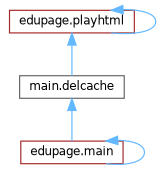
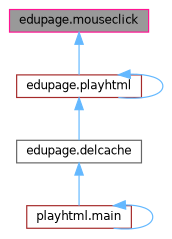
none -> (79, 21)
(72, 87) -> (79, 152)
(72, 152) -> (79, 217)
